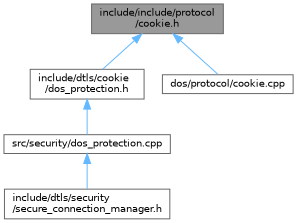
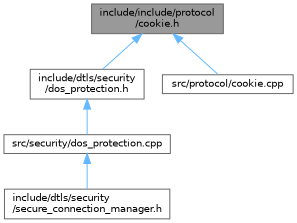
(87, 84) -> (87, 84)
(228, 84) -> (228, 84)
